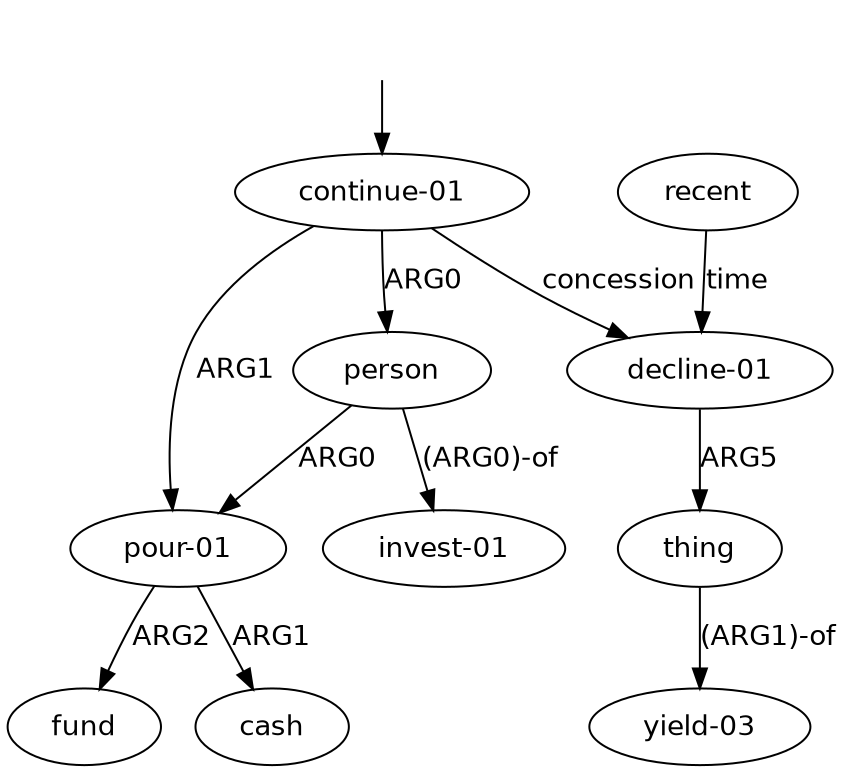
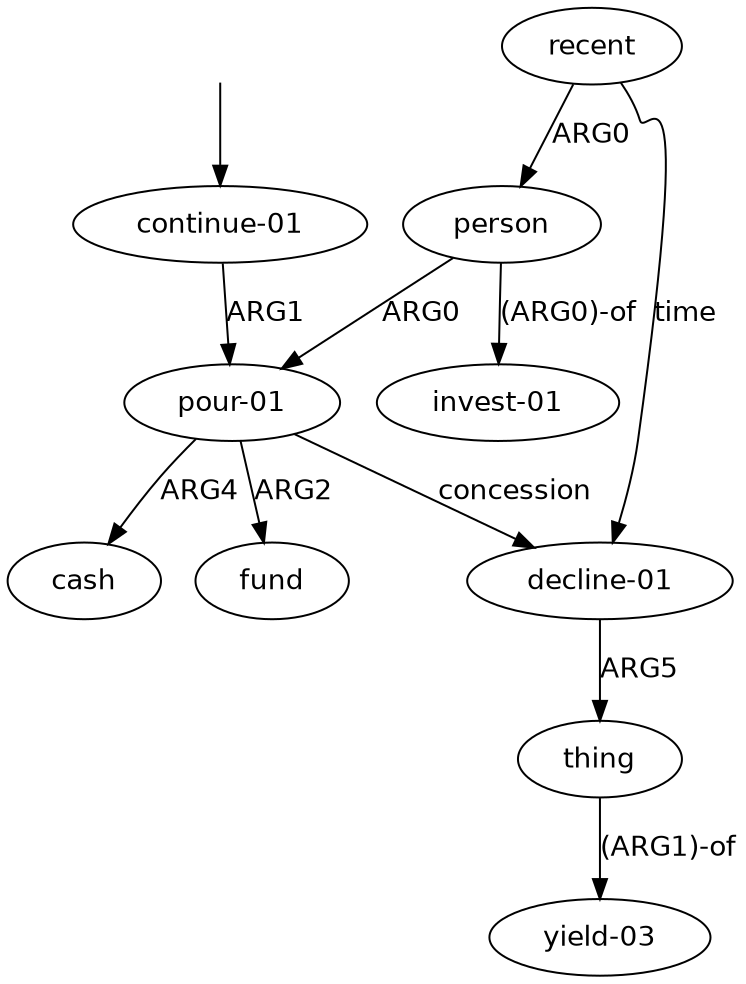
(383, 271) -> (552, 126)
(518, 283) -> (405, 487)
(272, 638) -> (200, 492)
